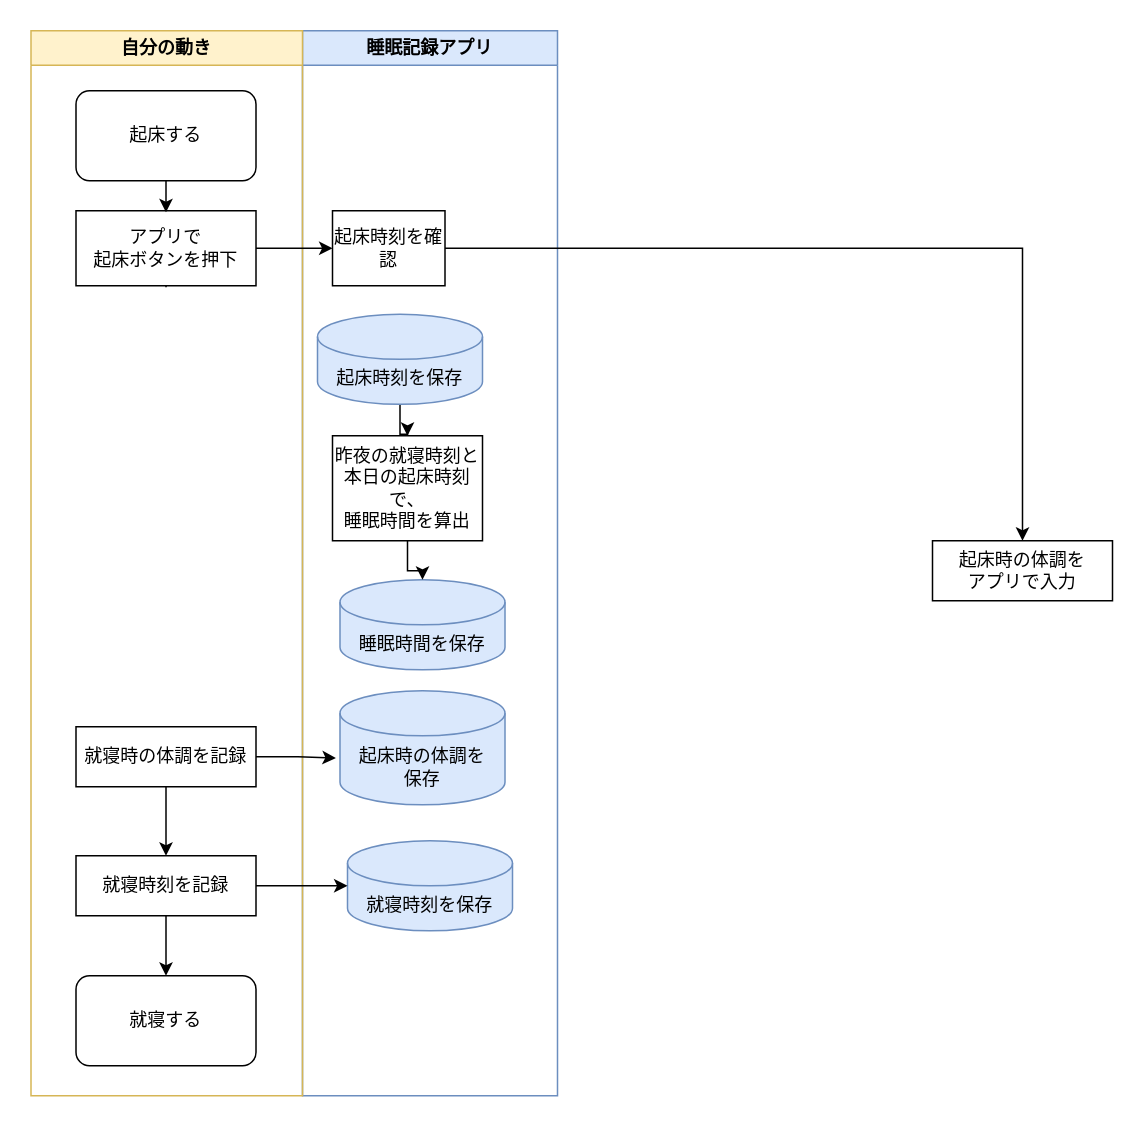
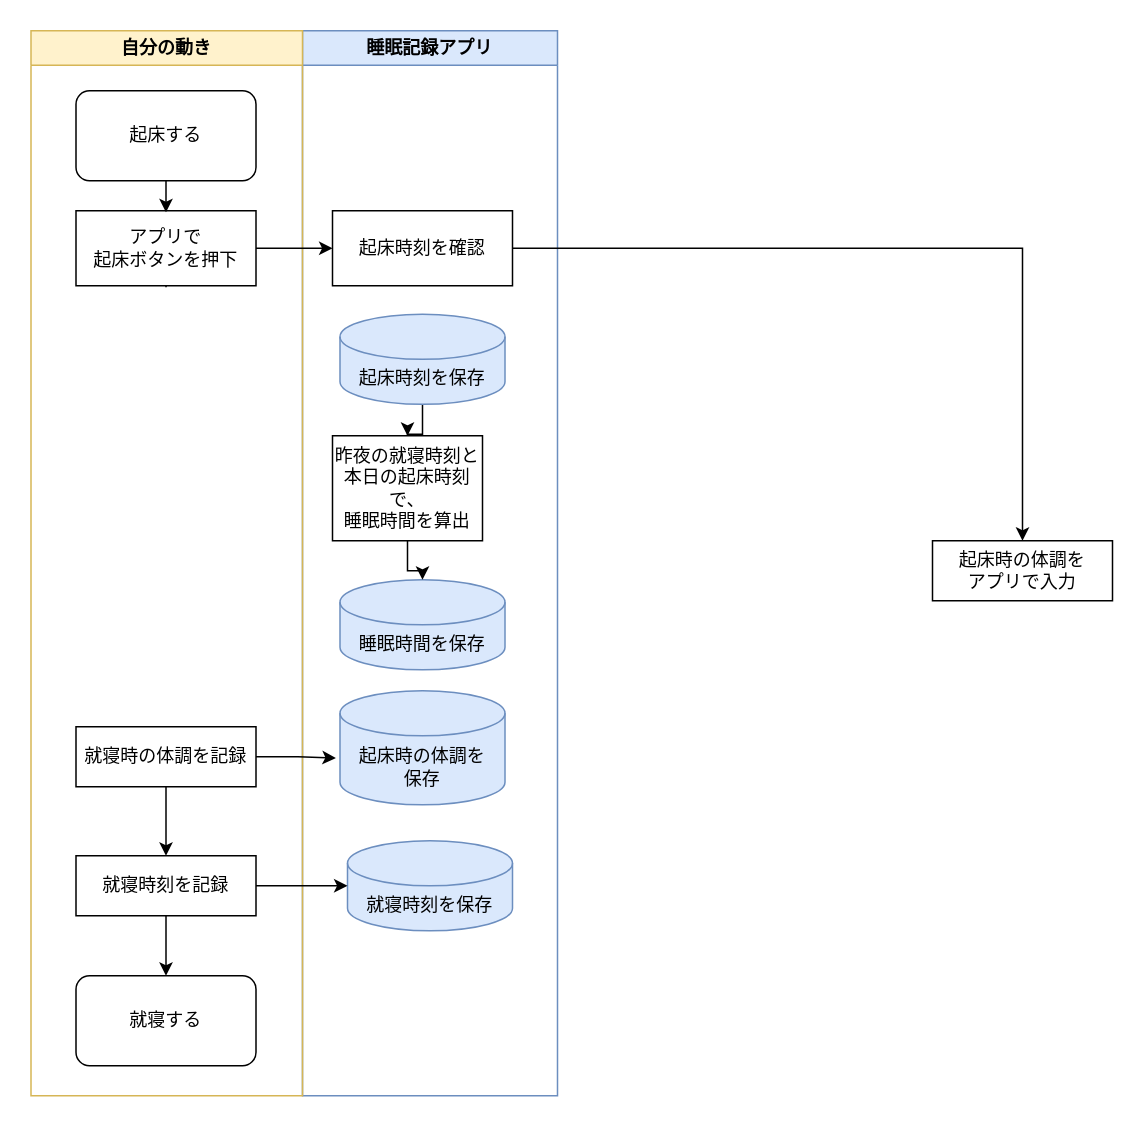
(389, 248) -> (422, 248)
(400, 359) -> (422, 359)
